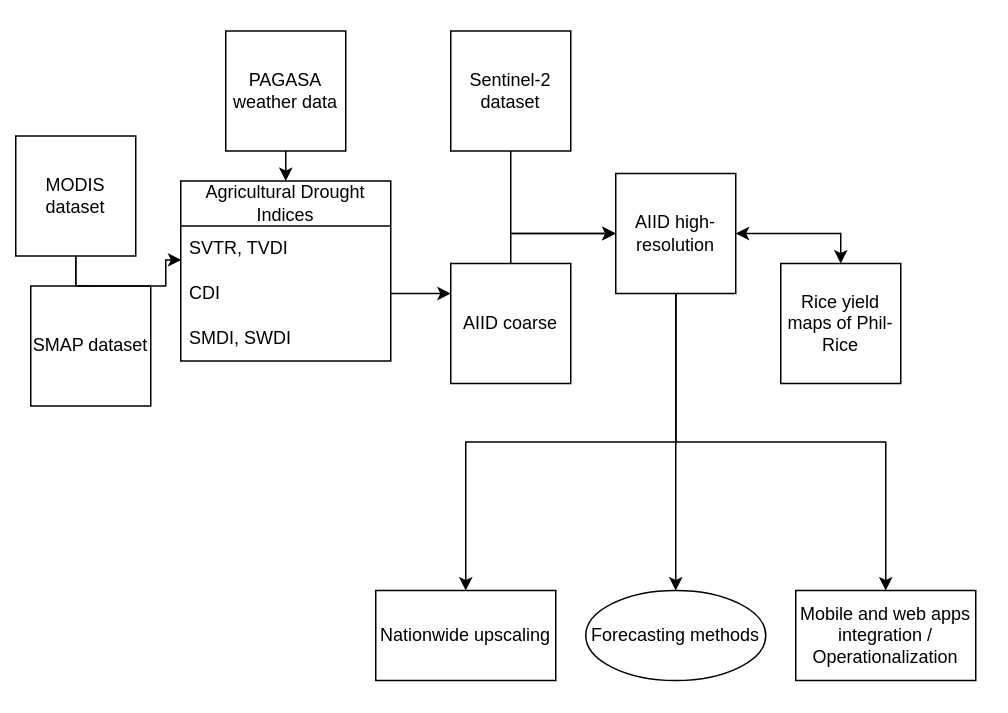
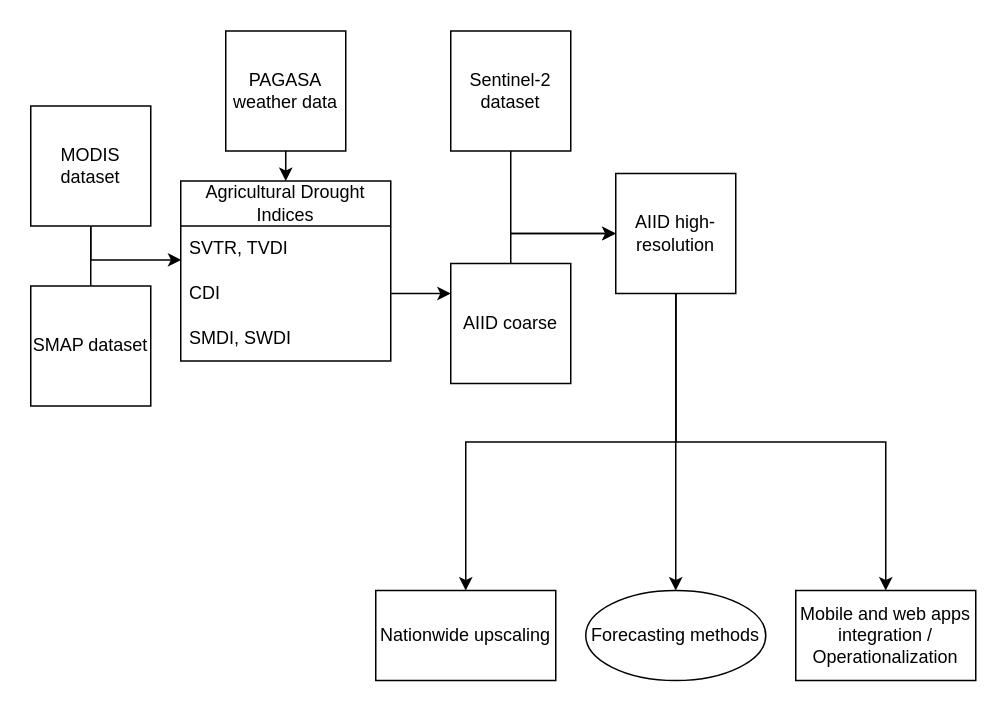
(76, 196) -> (91, 166)
(804, 233) -> none
(841, 323) -> none
